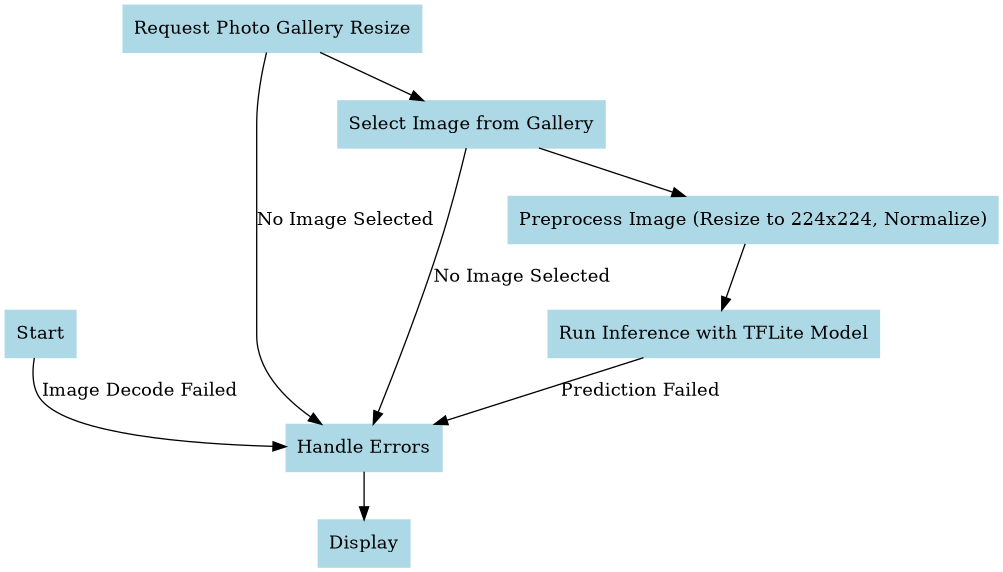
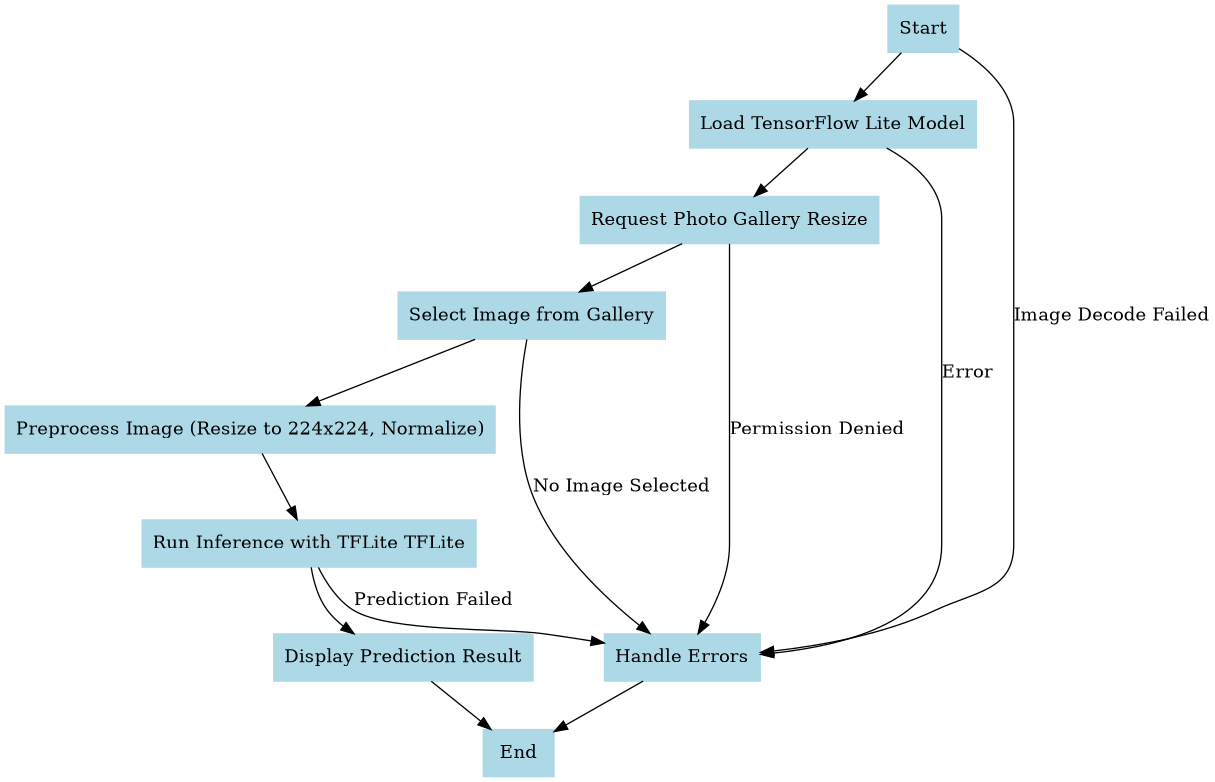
none -> (833, 124)
(346, 220) -> (817, 430)
(714, 334) -> (309, 544)
(364, 544) -> (519, 753)
none -> (403, 657)
